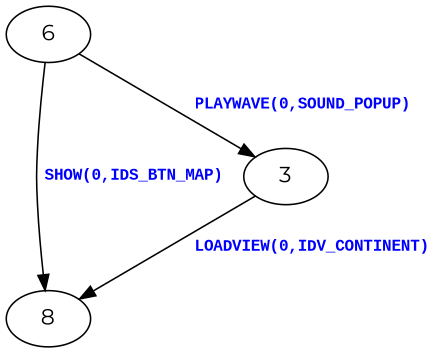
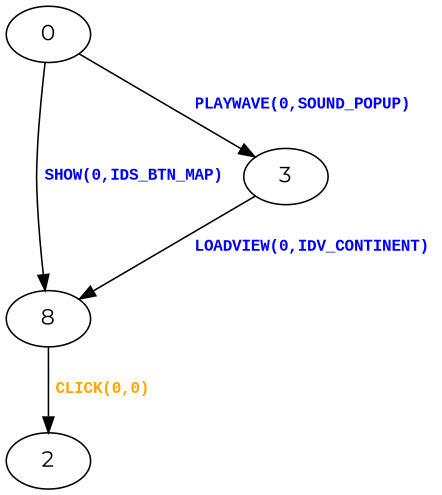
(48, 34) -> (48, 34)
none -> (48, 461)
